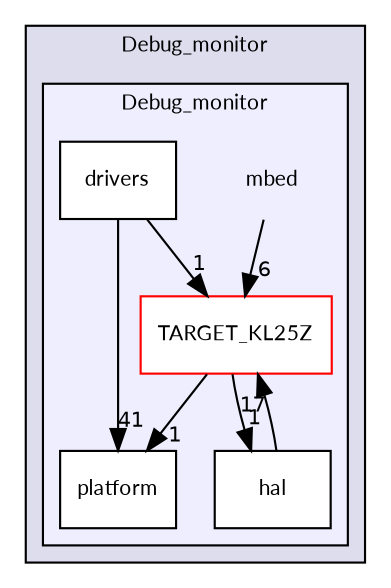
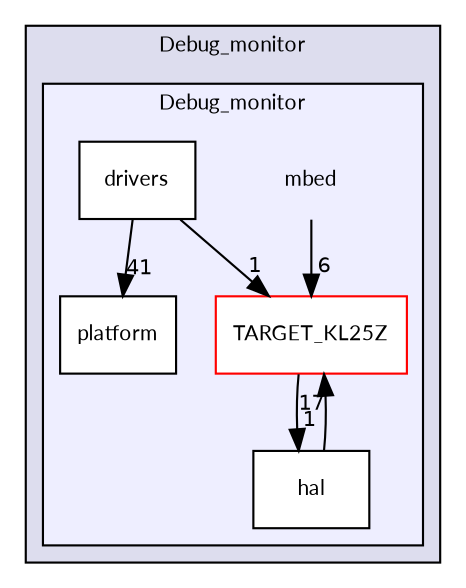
(184, 404) -> none
